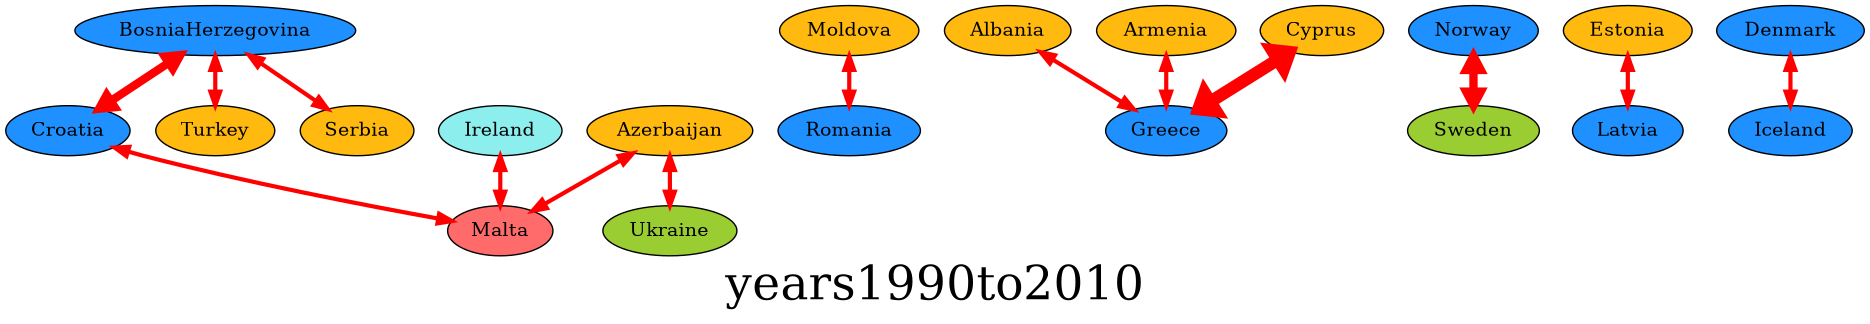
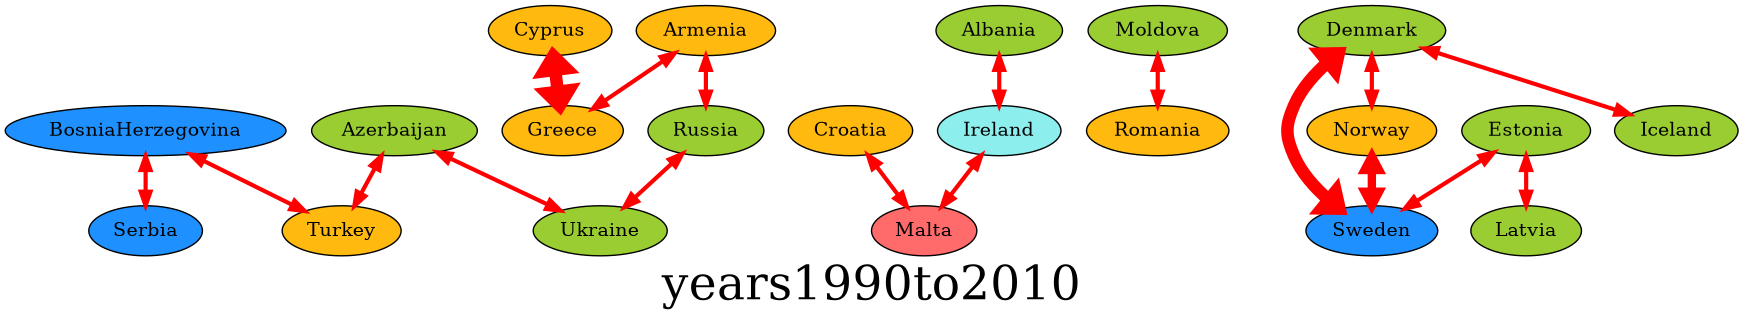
(849, 31) -> (1158, 31)
(1008, 31) -> (999, 31)
(1473, 31) -> (1372, 131)
(1628, 31) -> (1526, 131)
(1790, 31) -> (1372, 31)
(1087, 81) -> (999, 81)
none -> (1372, 81)
(140, 82) -> none
(68, 131) -> (850, 131)
(357, 131) -> (146, 231)
(670, 131) -> (394, 131)
none -> (706, 131)
(849, 131) -> (1158, 131)
(1166, 131) -> (563, 131)
none -> (1287, 131)
(1473, 131) -> (1372, 231)
(1628, 131) -> (1526, 231)
(1790, 131) -> (1676, 131)
none -> (1449, 181)
(583, 182) -> (368, 181)
